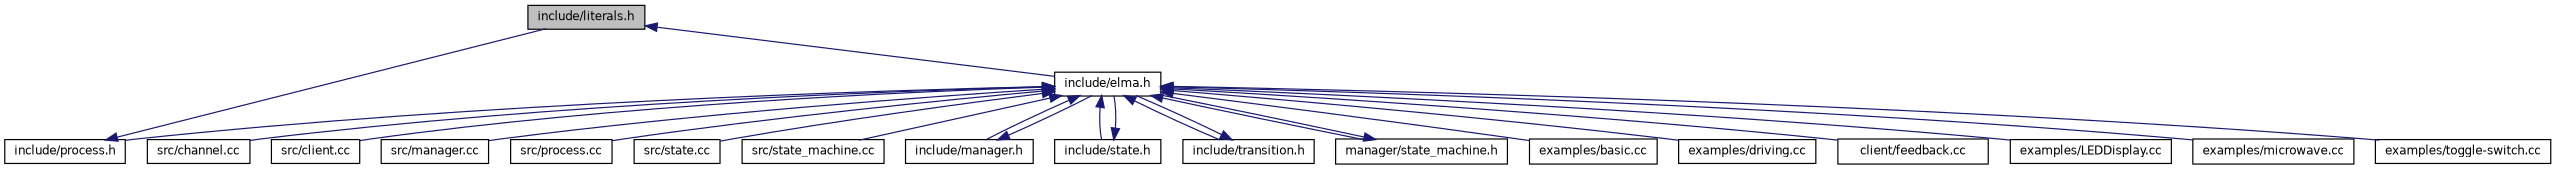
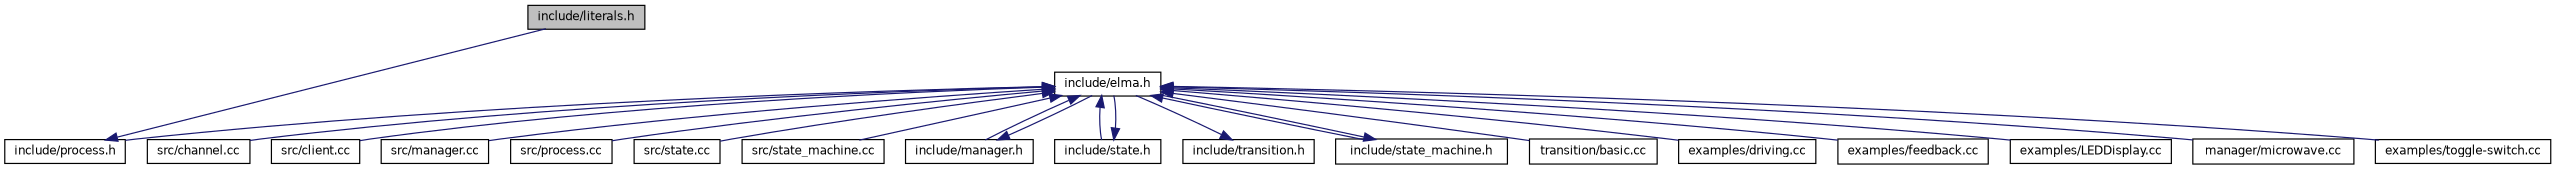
(856, 52) -> none
(1177, 121) -> none
(1422, 152) -> (1422, 152)
(1593, 152) -> (1593, 152)
(1913, 152) -> (1913, 152)
(2273, 152) -> (2273, 152)
